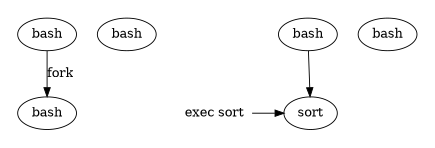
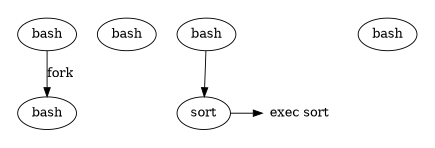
(263, 113) -> (242, 113)
